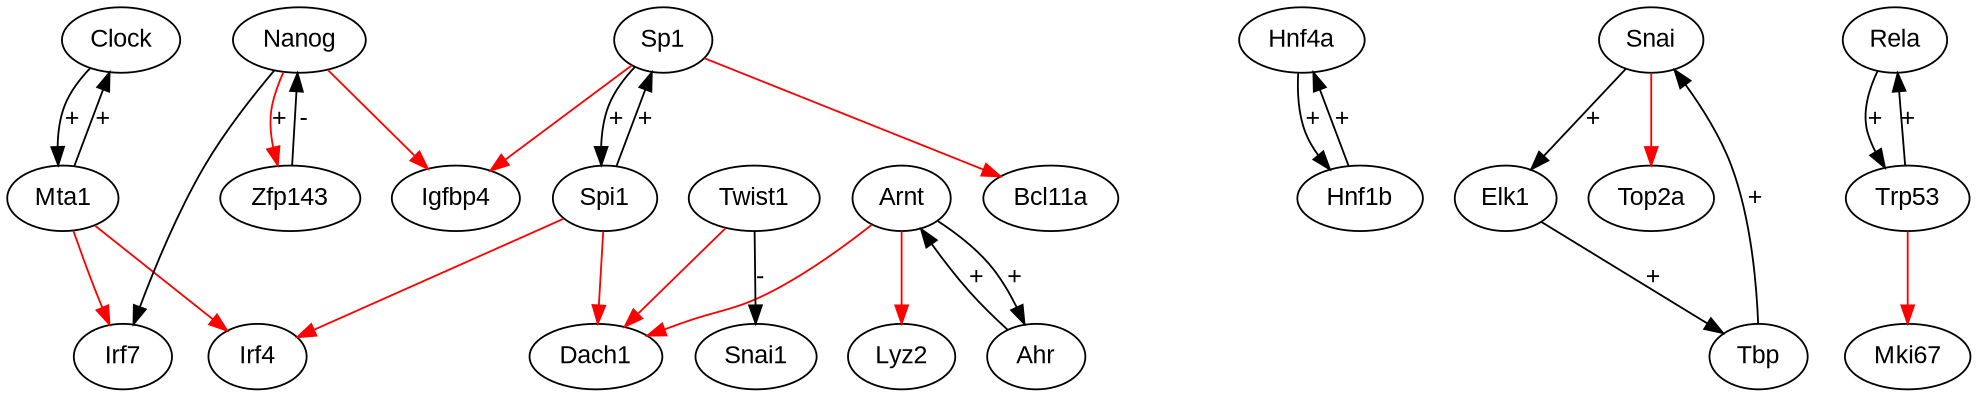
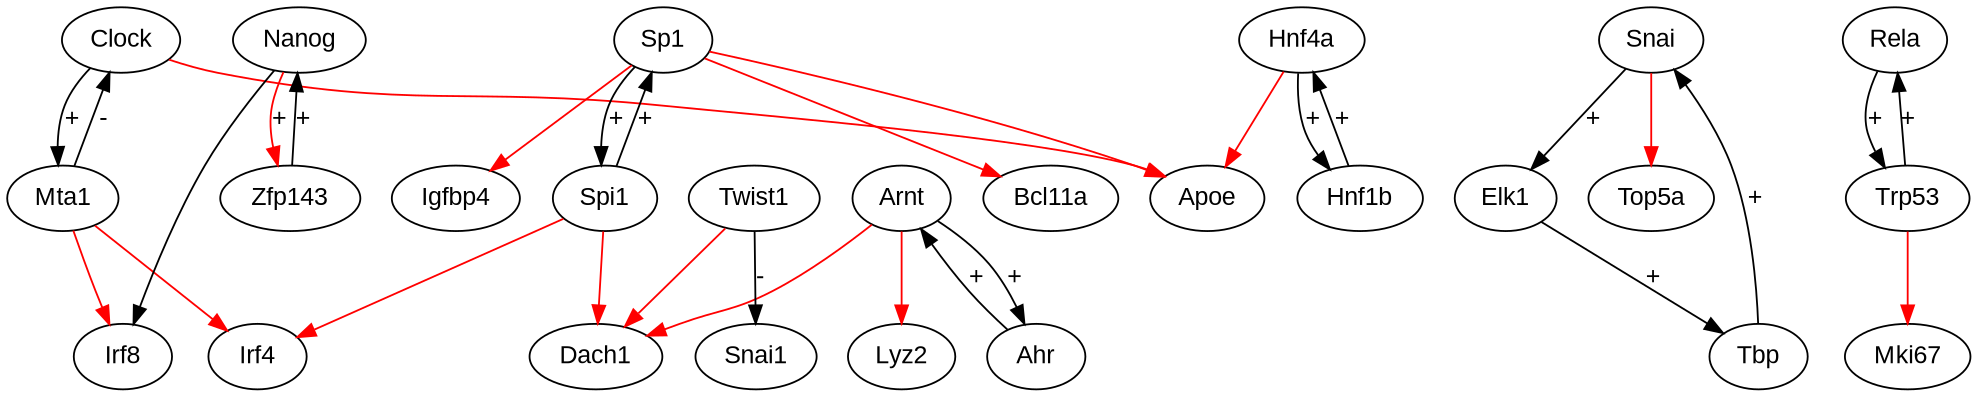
(371, 113) -> none
(104, 119) -> (104, 119)
(304, 119) -> (304, 119)
none -> (1207, 198)
(1651, 198) -> (1651, 198)
(123, 357) -> (123, 357)
